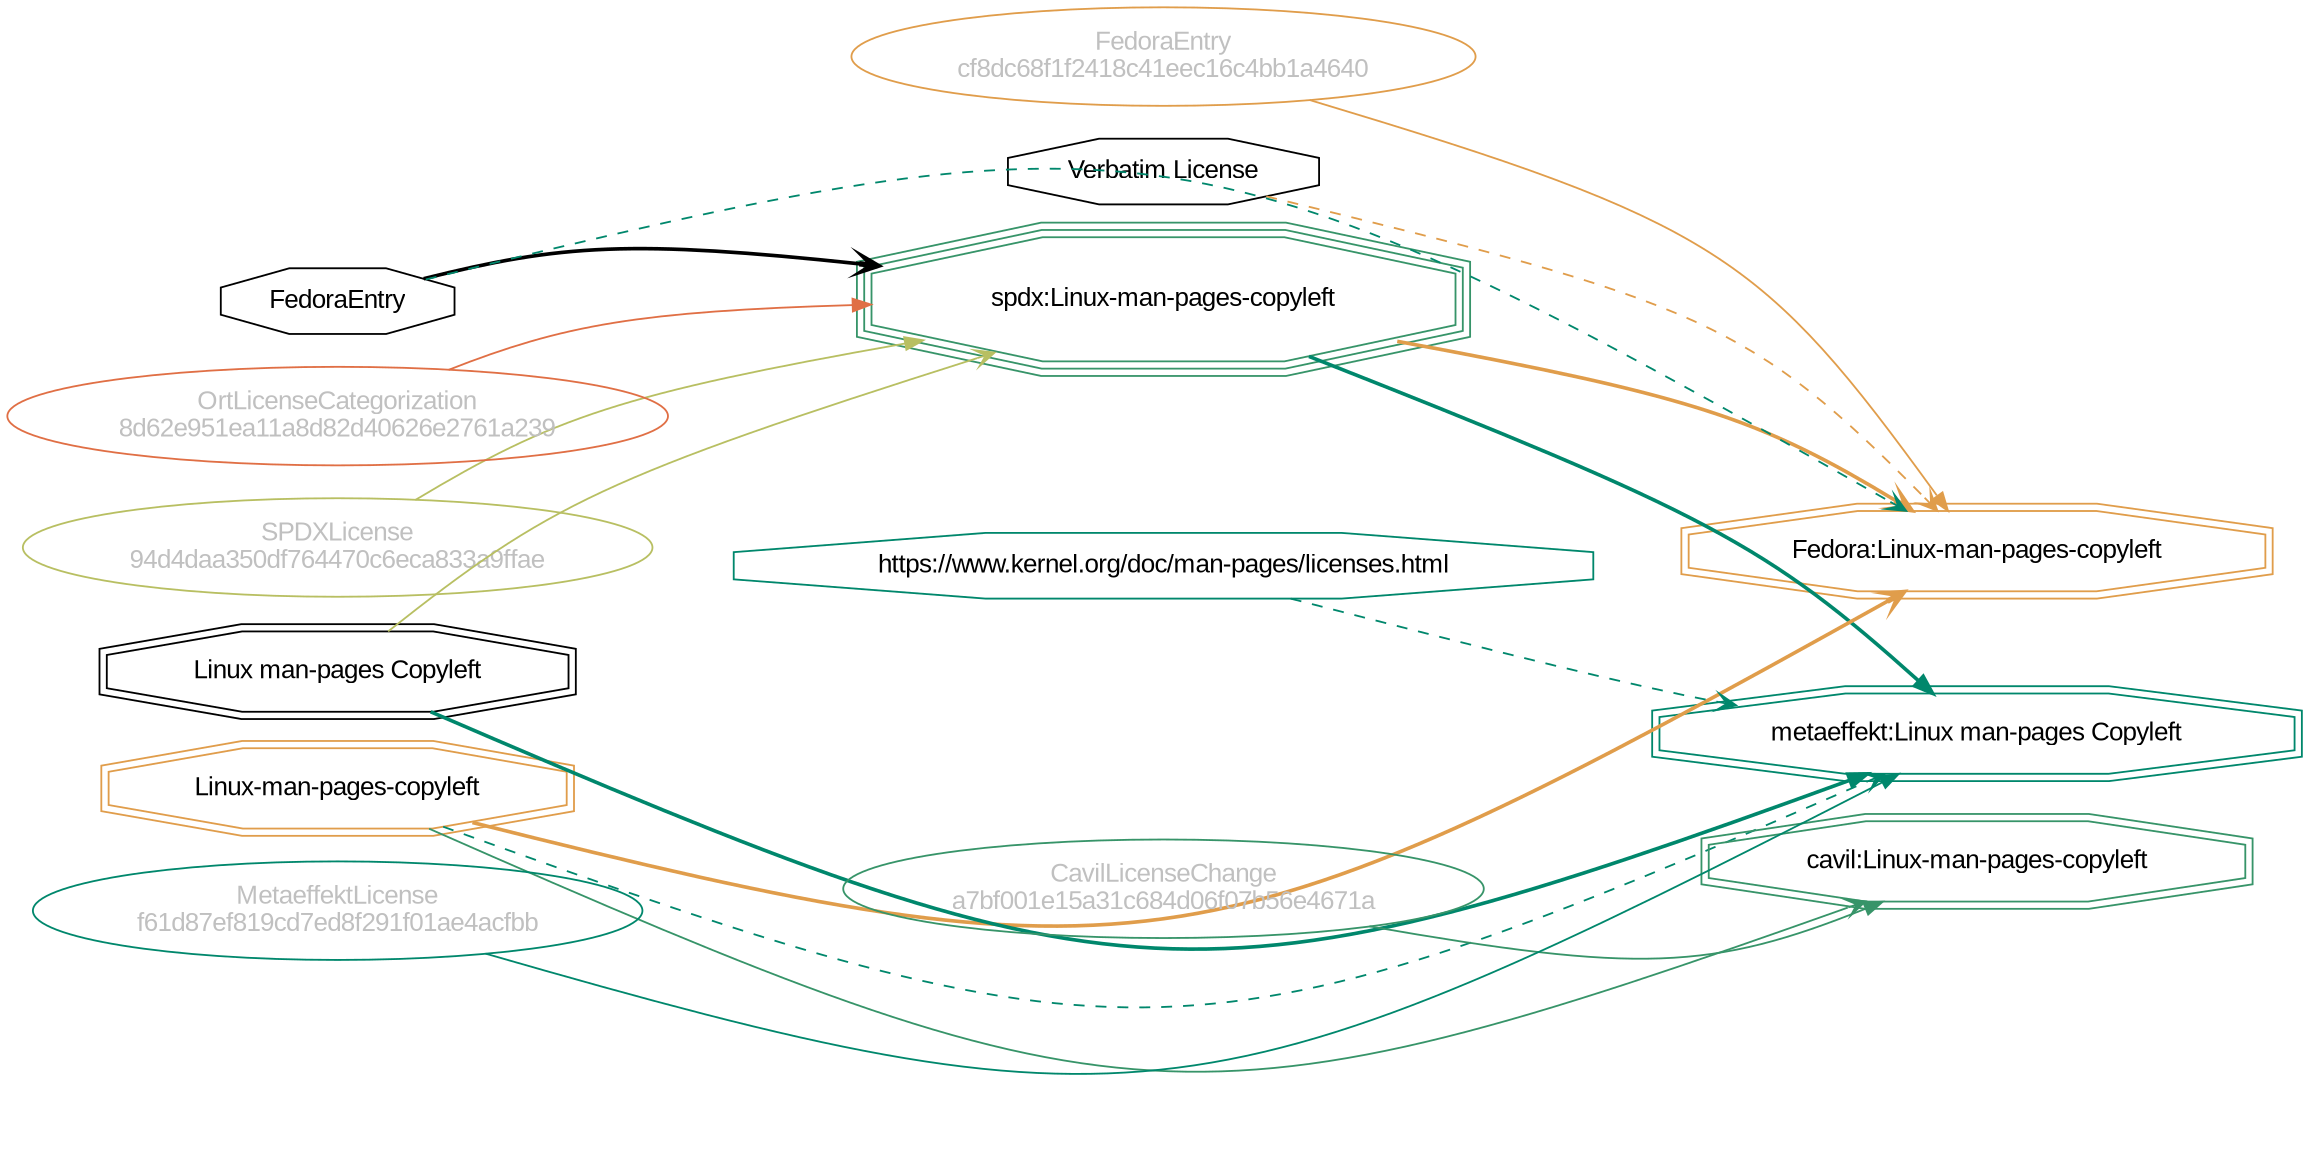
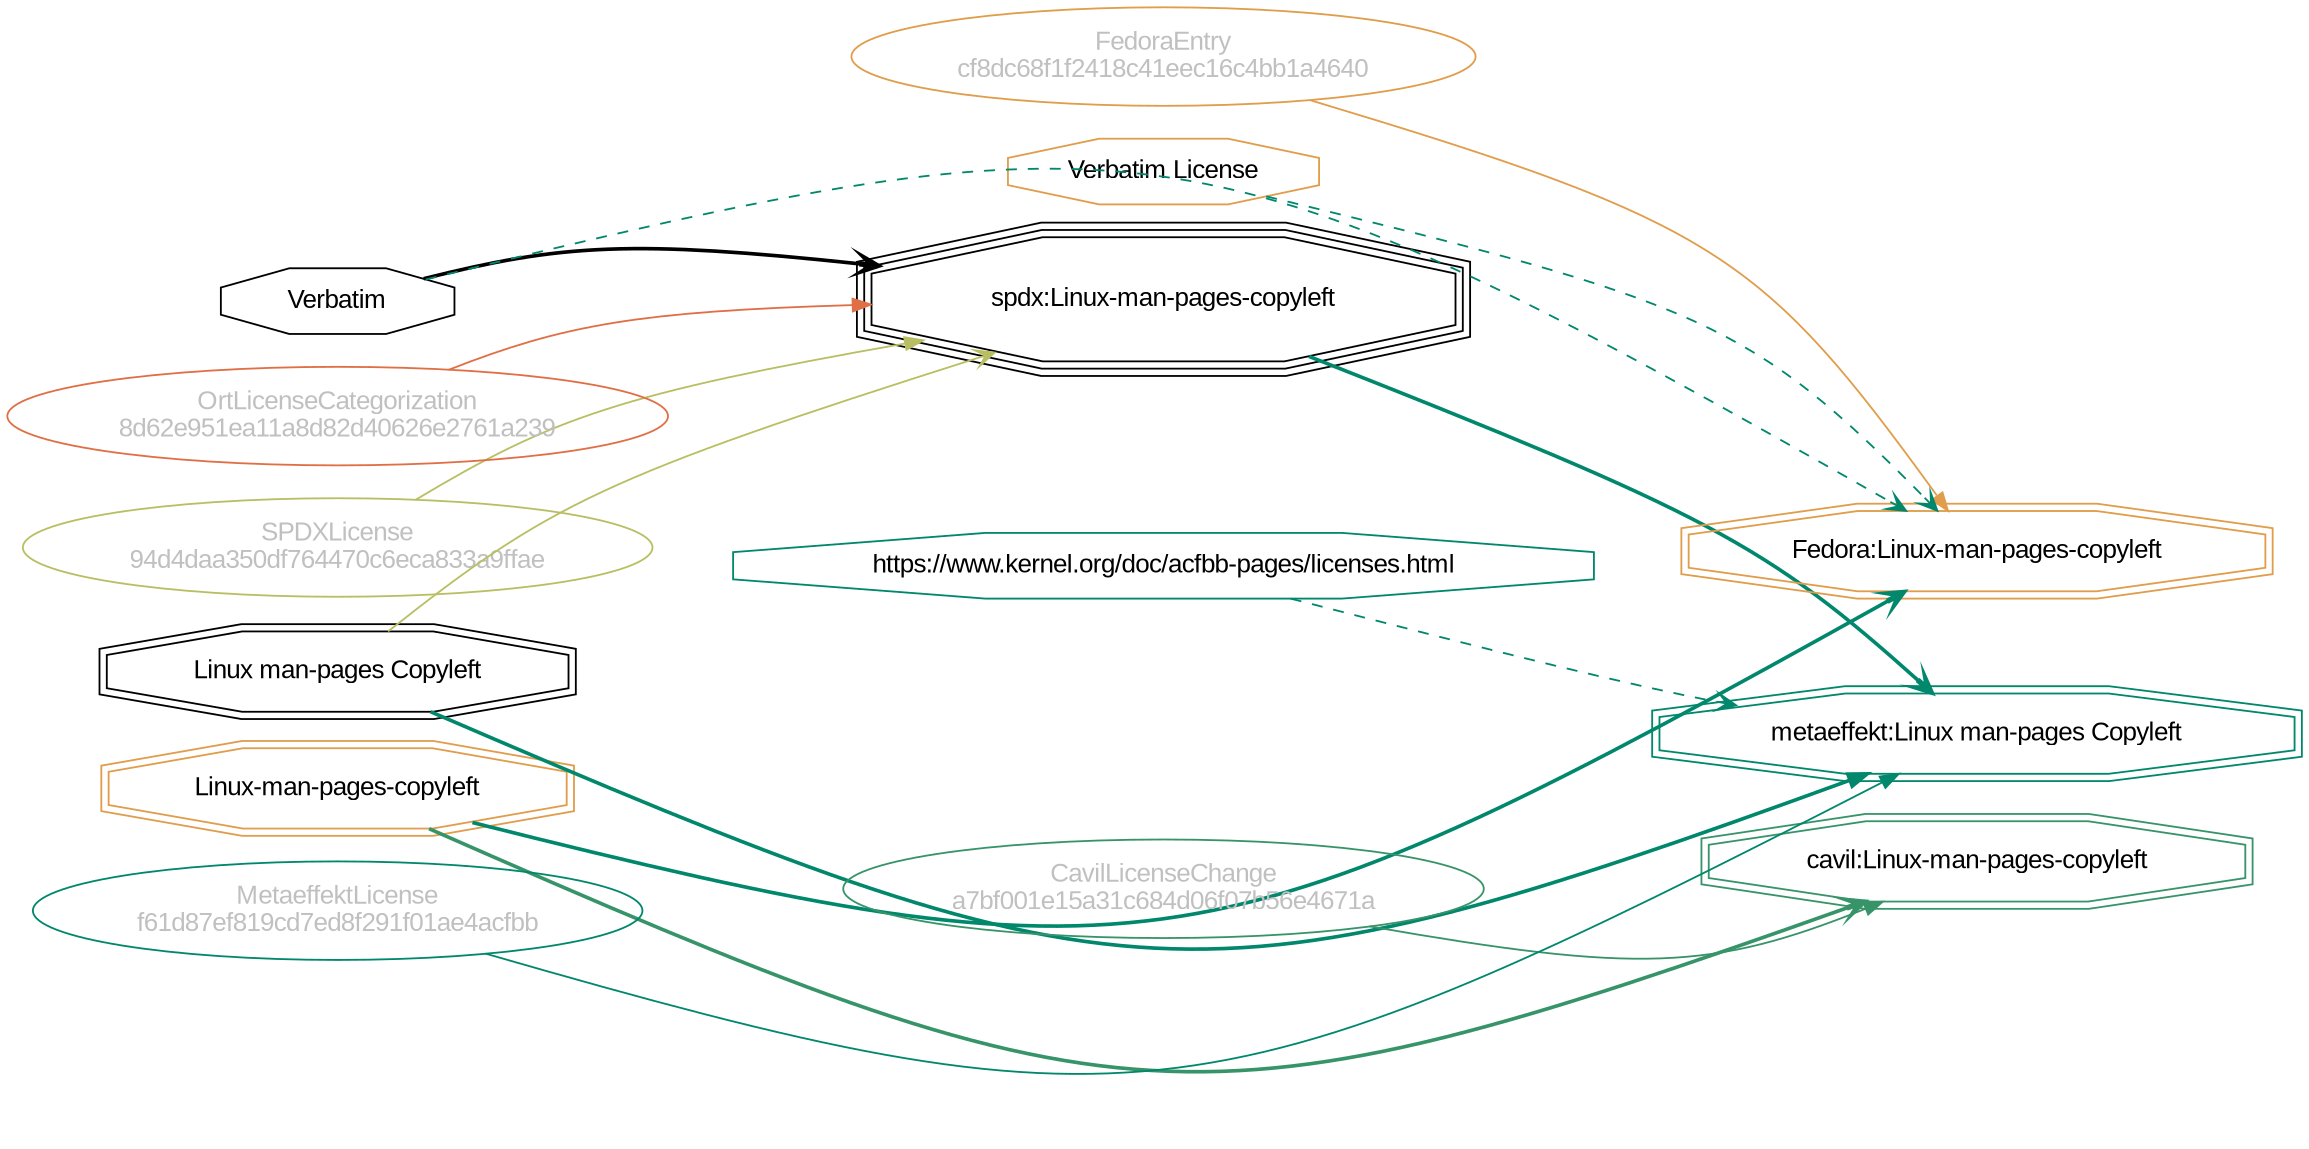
(1164, 172) -> (1164, 172)
(1622, 293) -> (1622, 293)
(1164, 299) -> (1164, 299)
(338, 301) -> (338, 301)
(1655, 396) -> none
(1631, 489) -> (1631, 489)
(1164, 566) -> (1164, 566)
(1210, 909) -> (1210, 909)
(1162, 1007) -> none
(1055, 1056) -> (1055, 1056)
